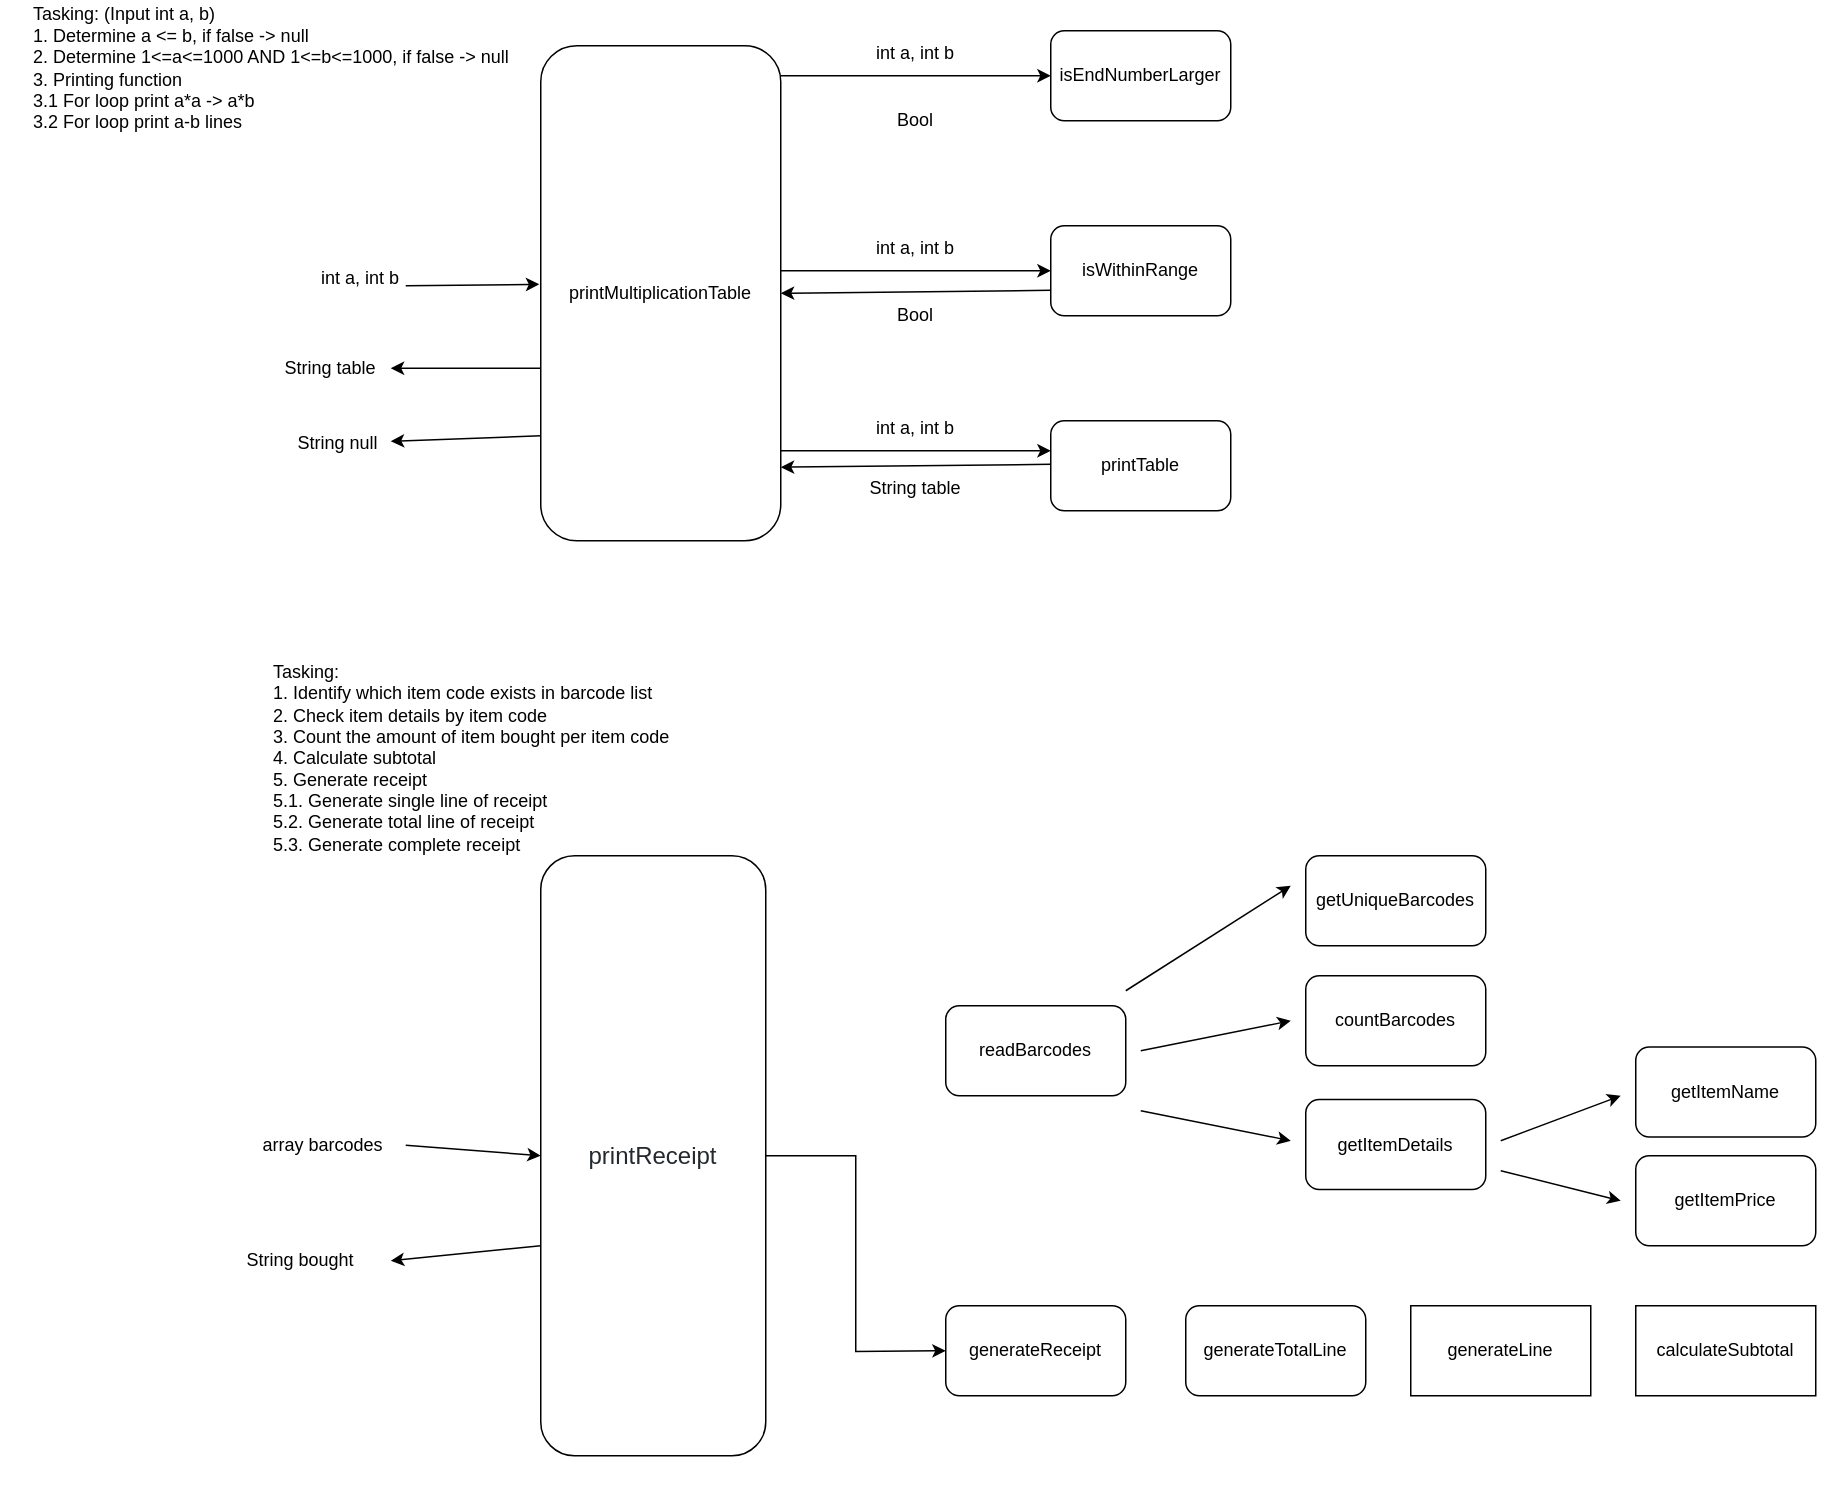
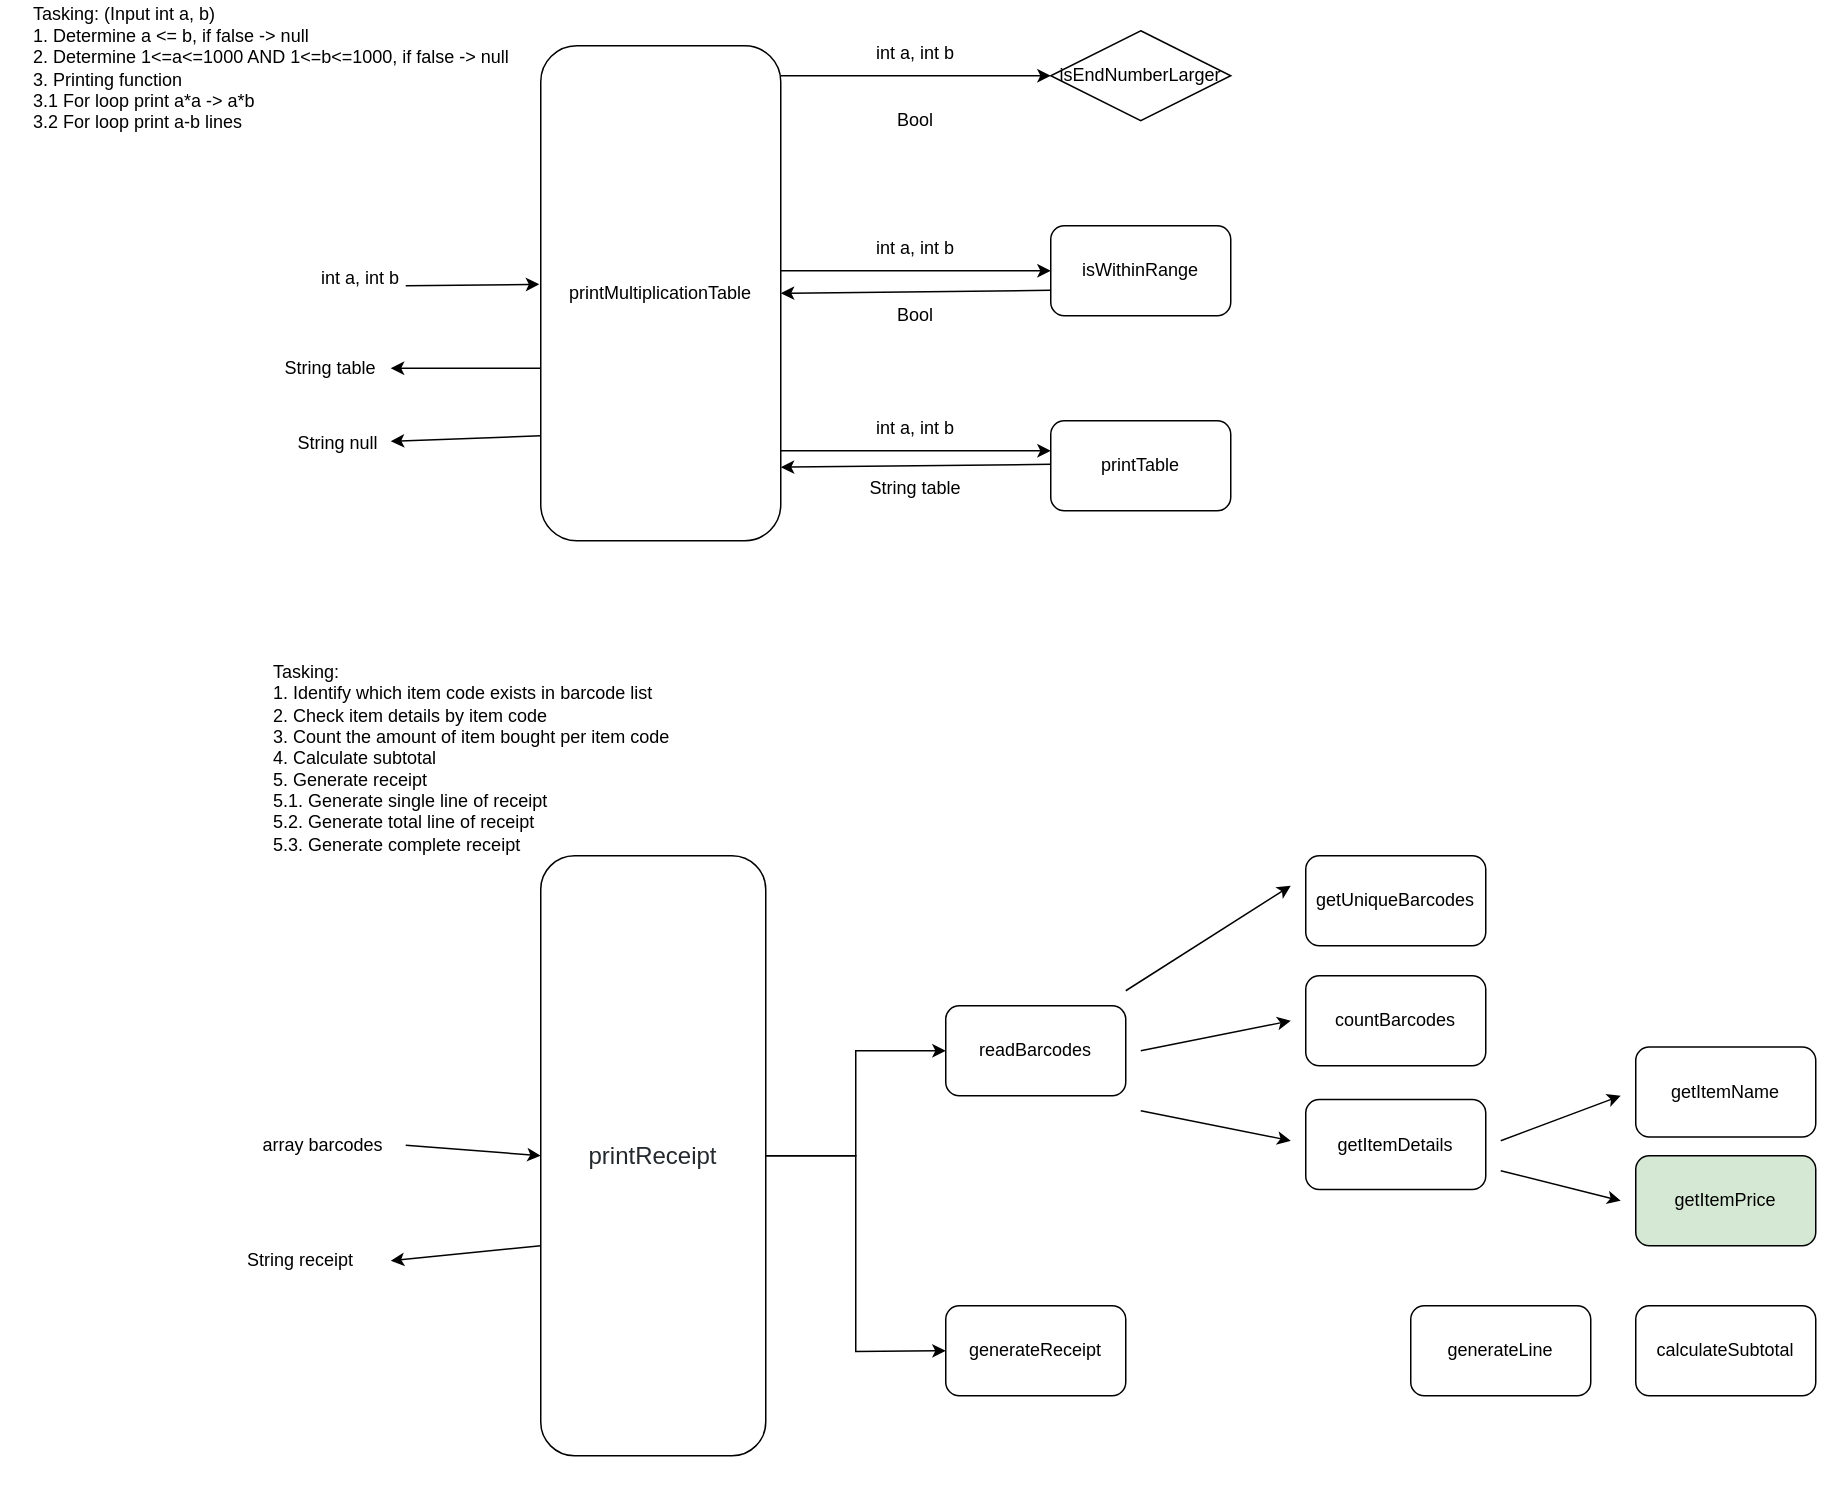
(1141, 76) -> (1141, 76)
none -> (856, 1063)
(1726, 1201) -> (1726, 1201)
(301, 1261) -> (301, 1261)
(1276, 1351) -> none
(1501, 1351) -> (1501, 1351)
(1726, 1351) -> (1726, 1351)
